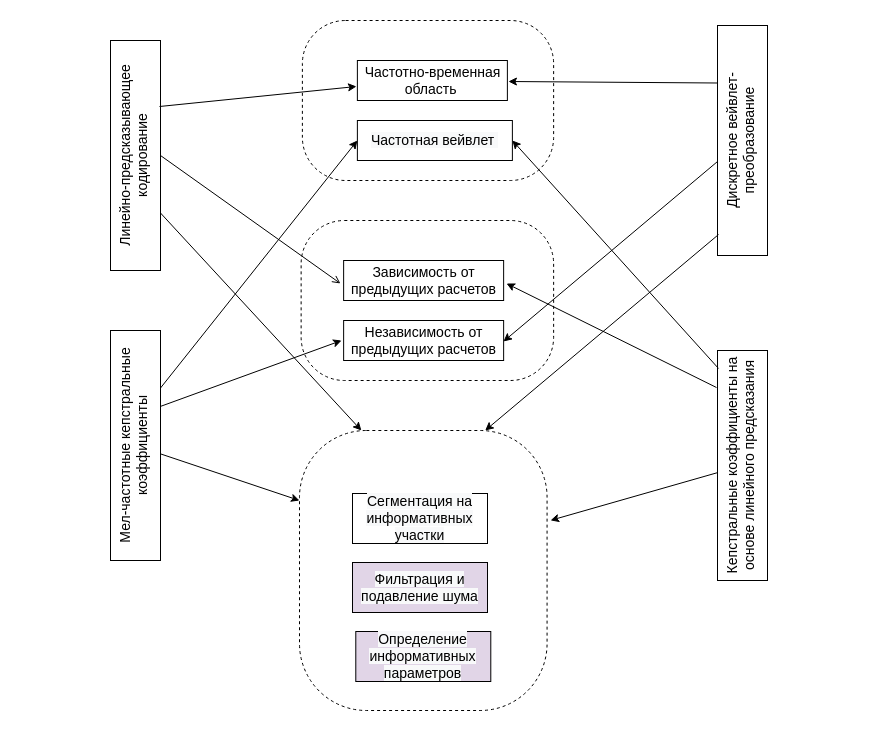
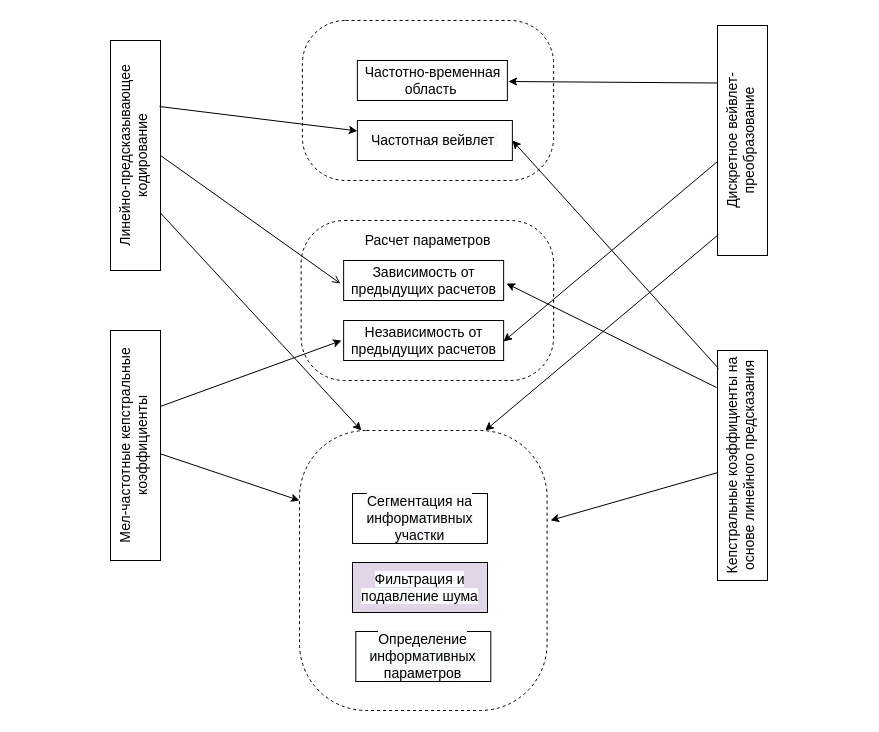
(256, 97) -> (257, 119)
none -> (427, 241)
(257, 267) -> none
(423, 657) -> (423, 657)
